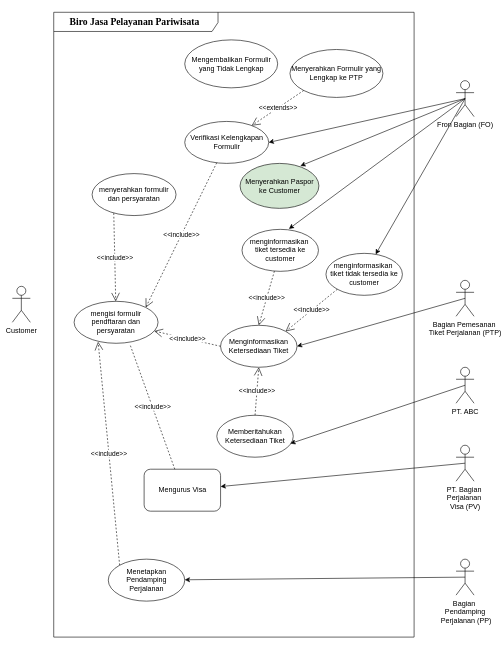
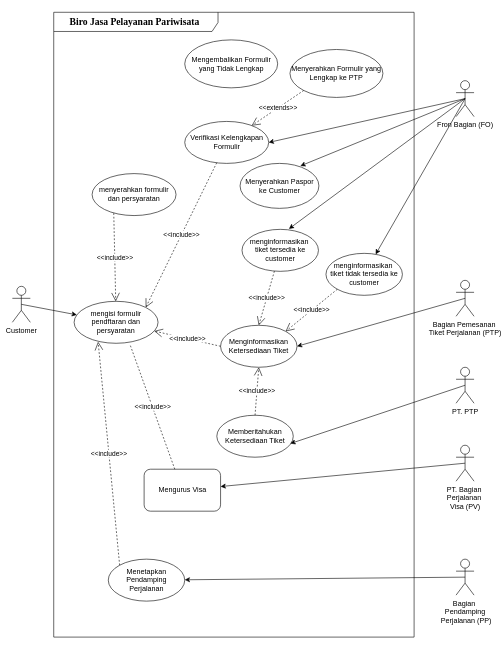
(280, 186) -> (280, 186)
none -> (50, 310)
(466, 412) -> (466, 412)
